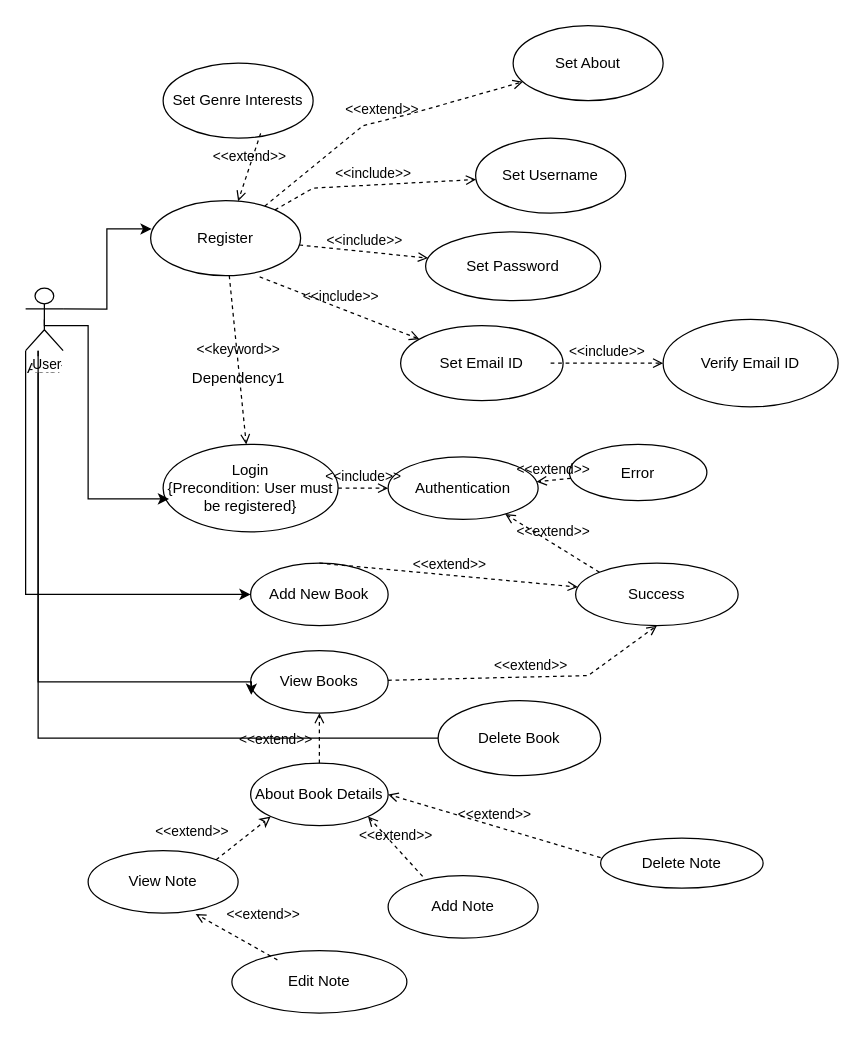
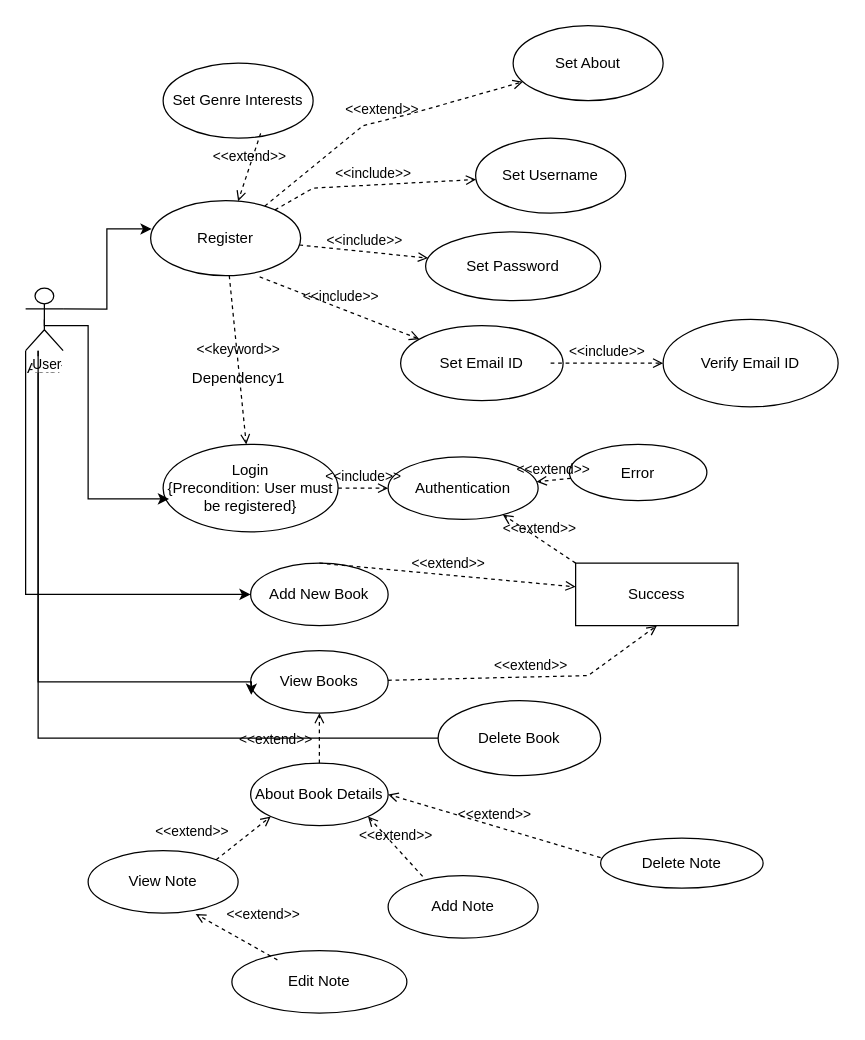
(657, 594) -> (657, 594)
(263, 823) -> (265, 821)
